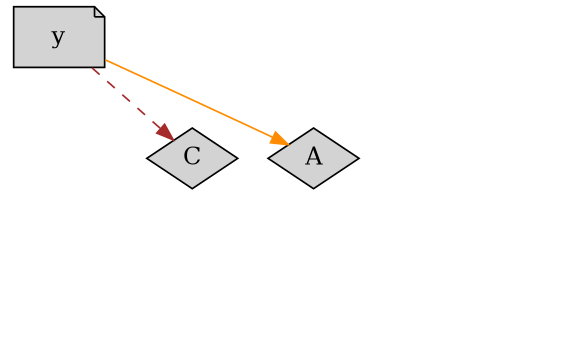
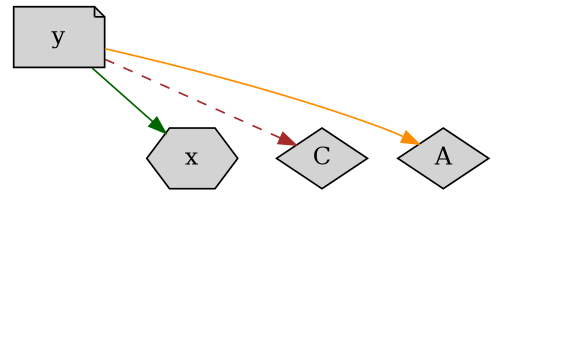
none -> (192, 158)
